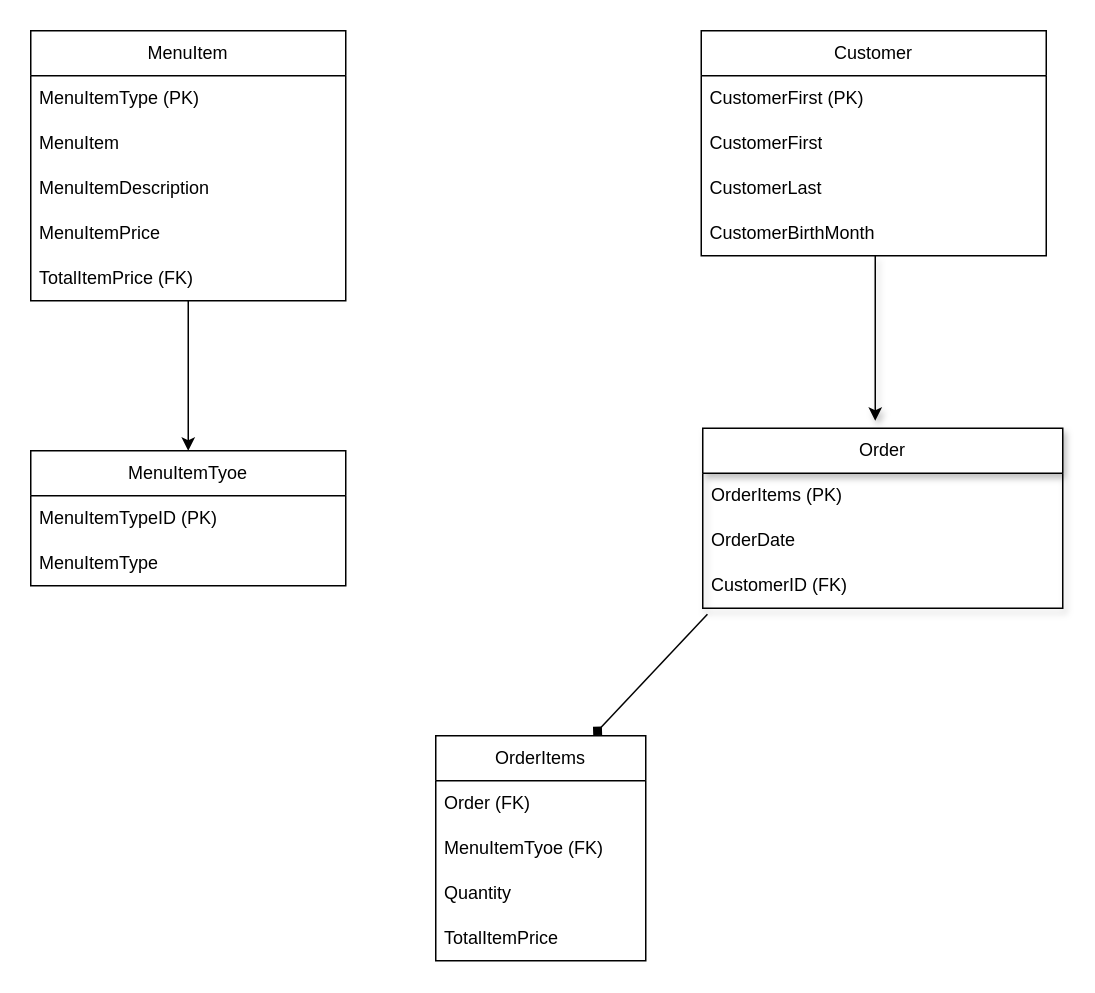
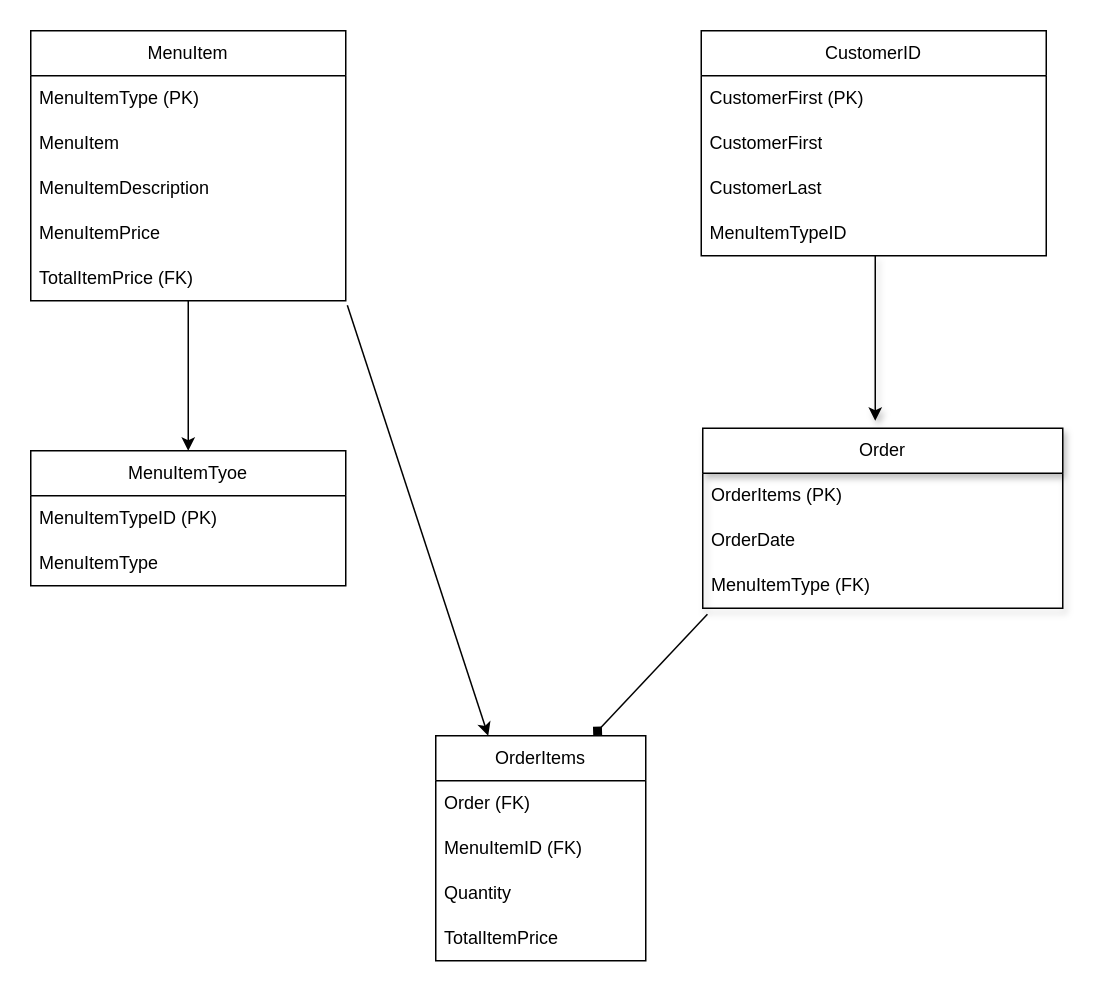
(874, 53) -> (874, 53)
(799, 233) -> (781, 233)
none -> (416, 515)
(785, 586) -> (795, 586)
(528, 848) -> (518, 848)
